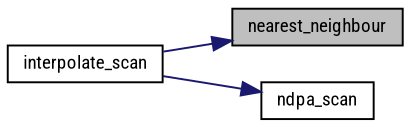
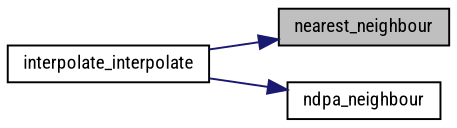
(85, 64) -> (108, 64)
(318, 101) -> (364, 101)
